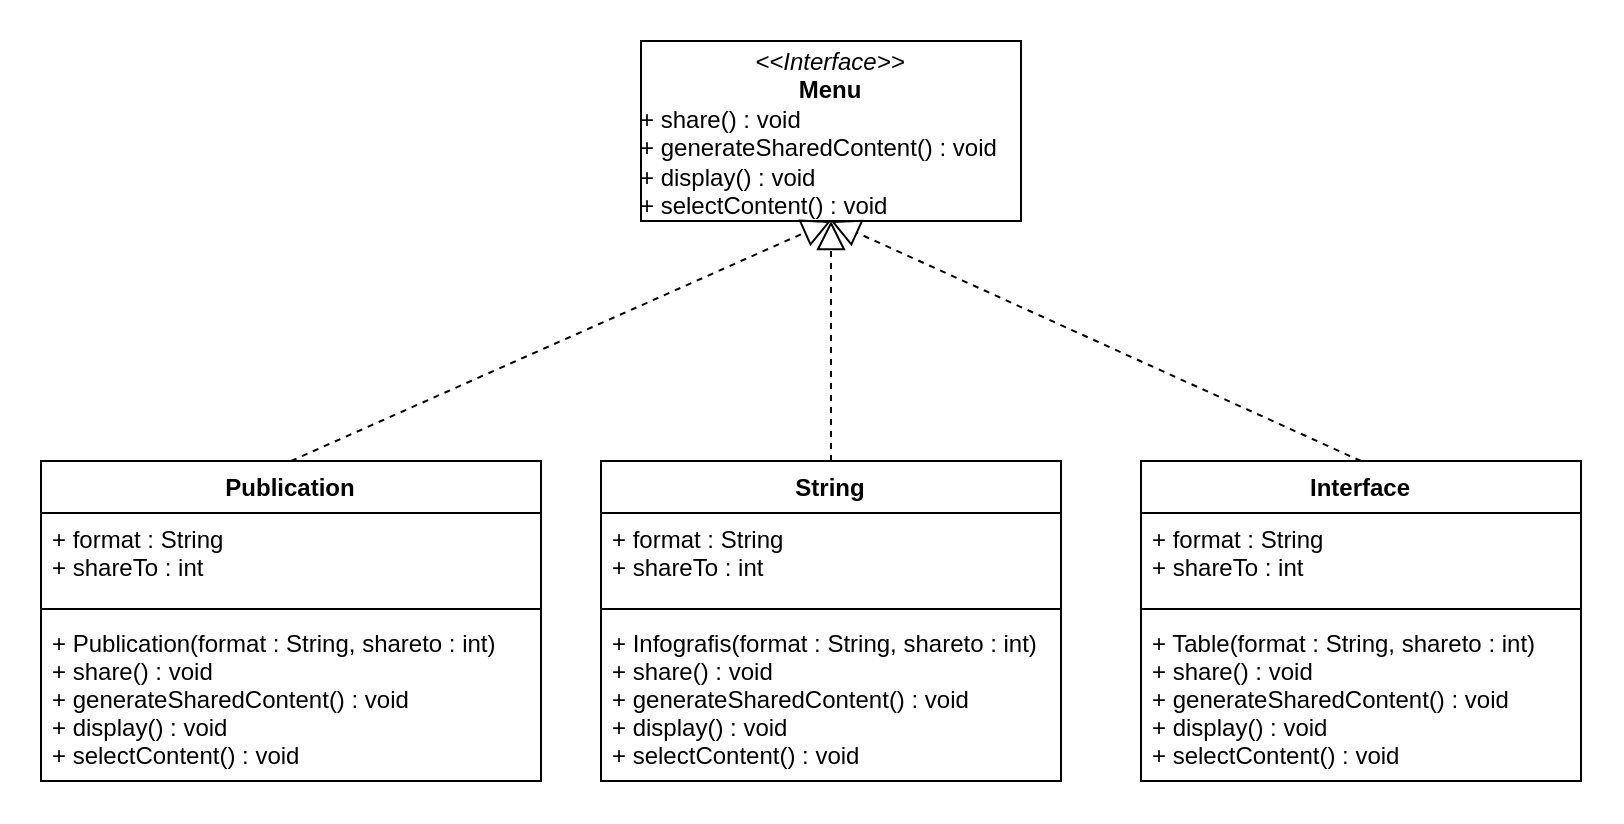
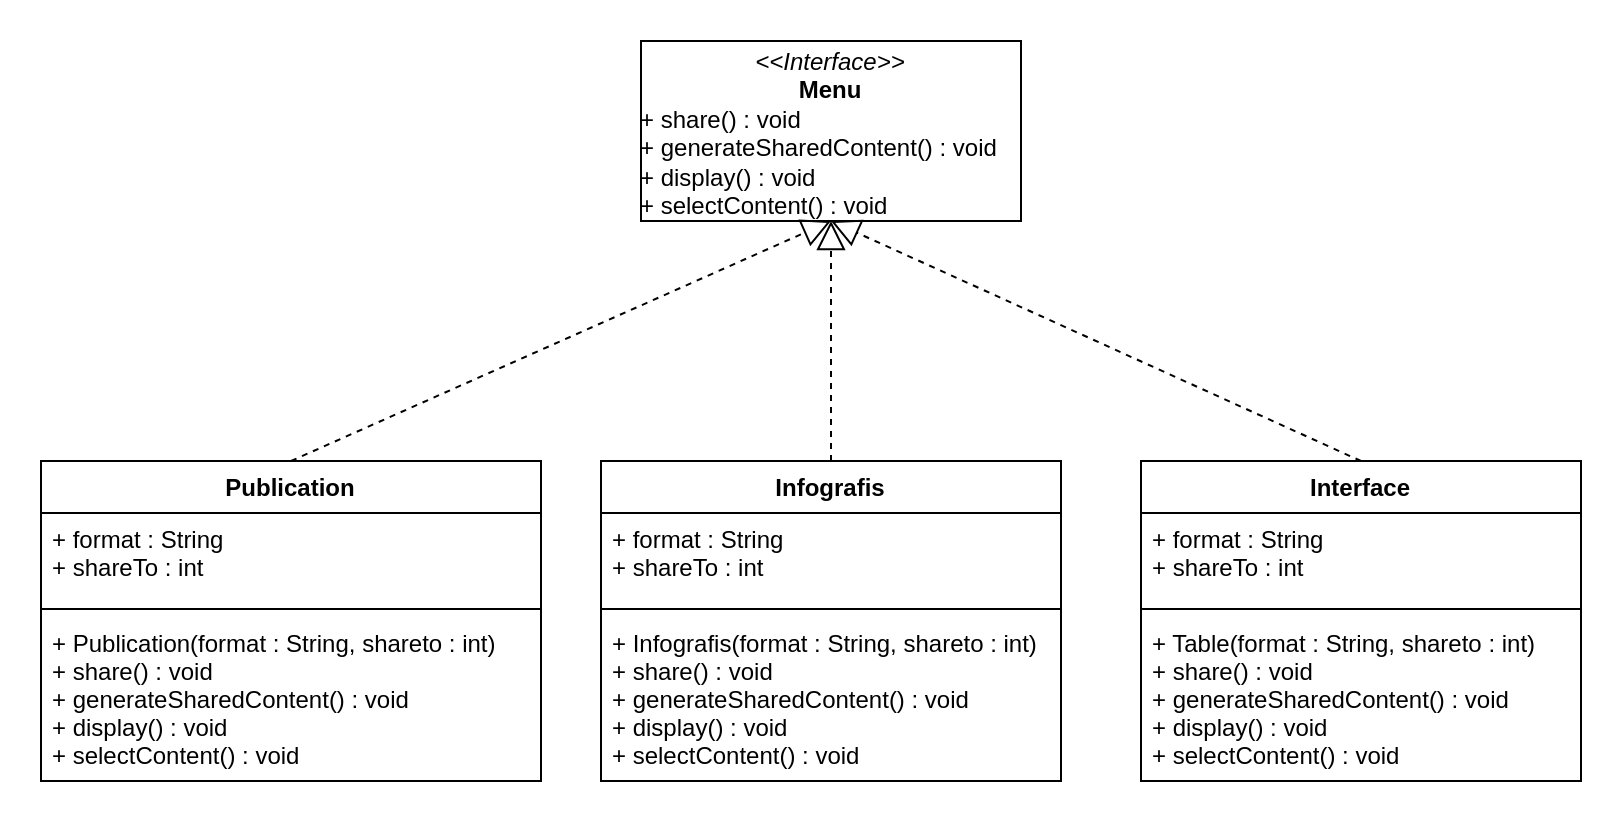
(830, 488) -> (830, 488)
